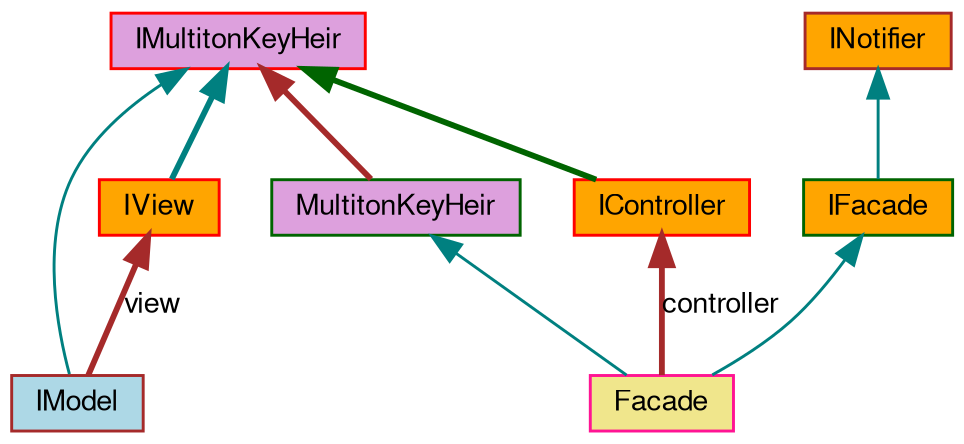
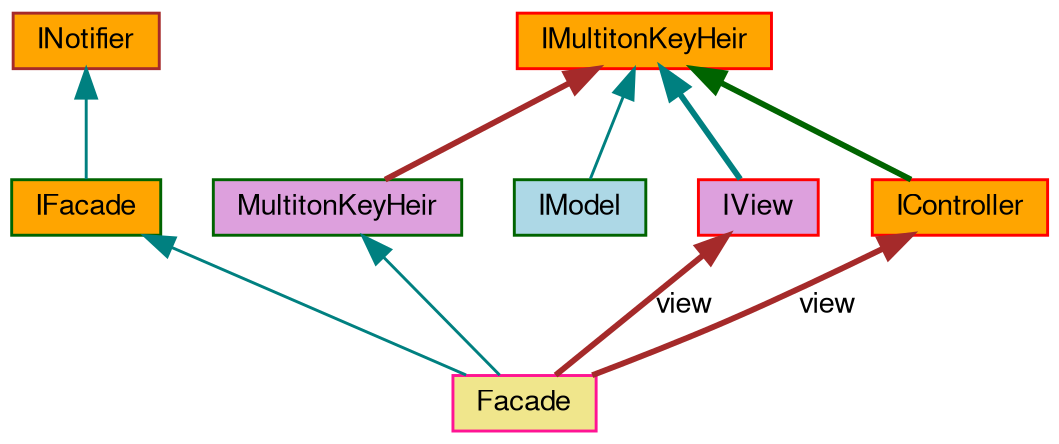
(238, 41) -> (644, 41)
(159, 207) -> (758, 207)
(720, 305) -> (828, 305)
(112, 319) -> (629, 315)
(77, 403) -> (580, 207)
